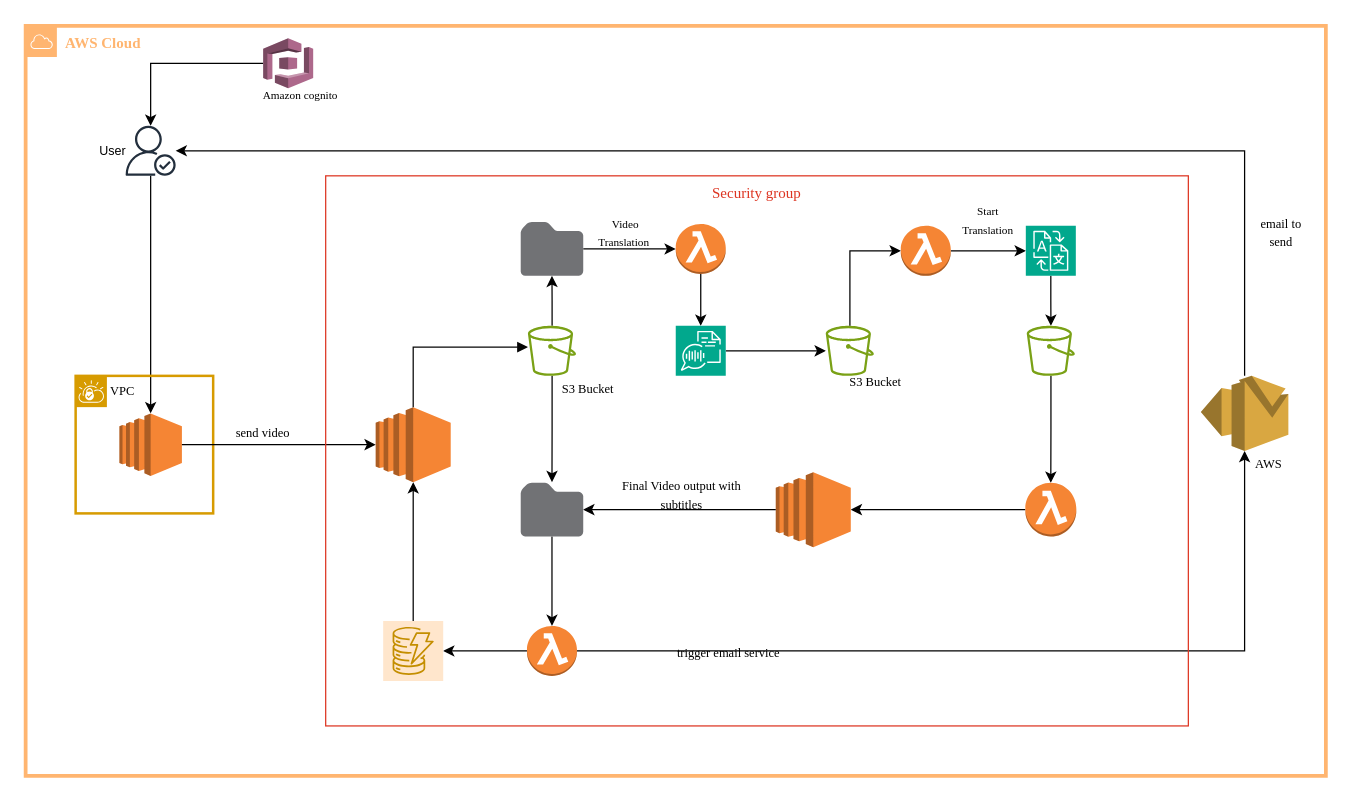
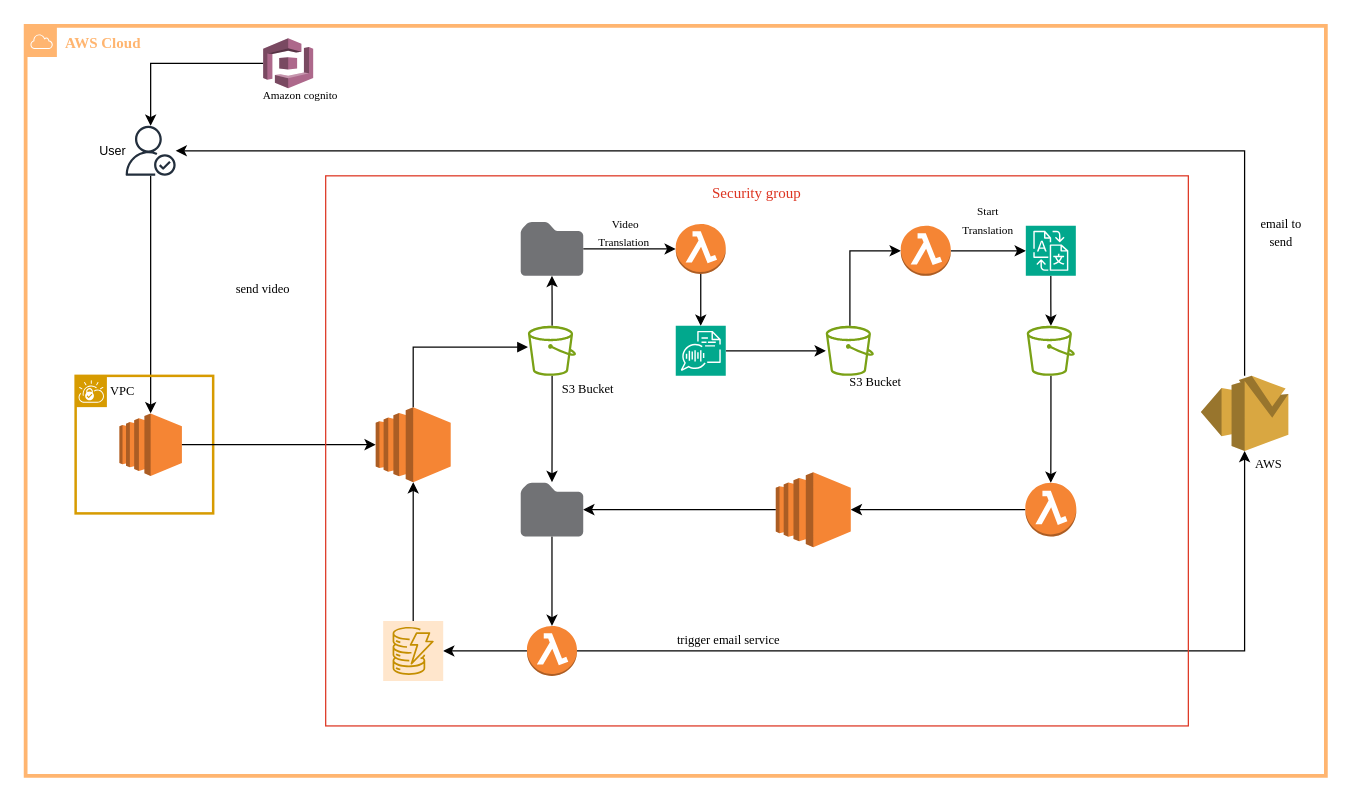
(263, 432) -> (263, 288)
(682, 494) -> none
(729, 652) -> (729, 639)
